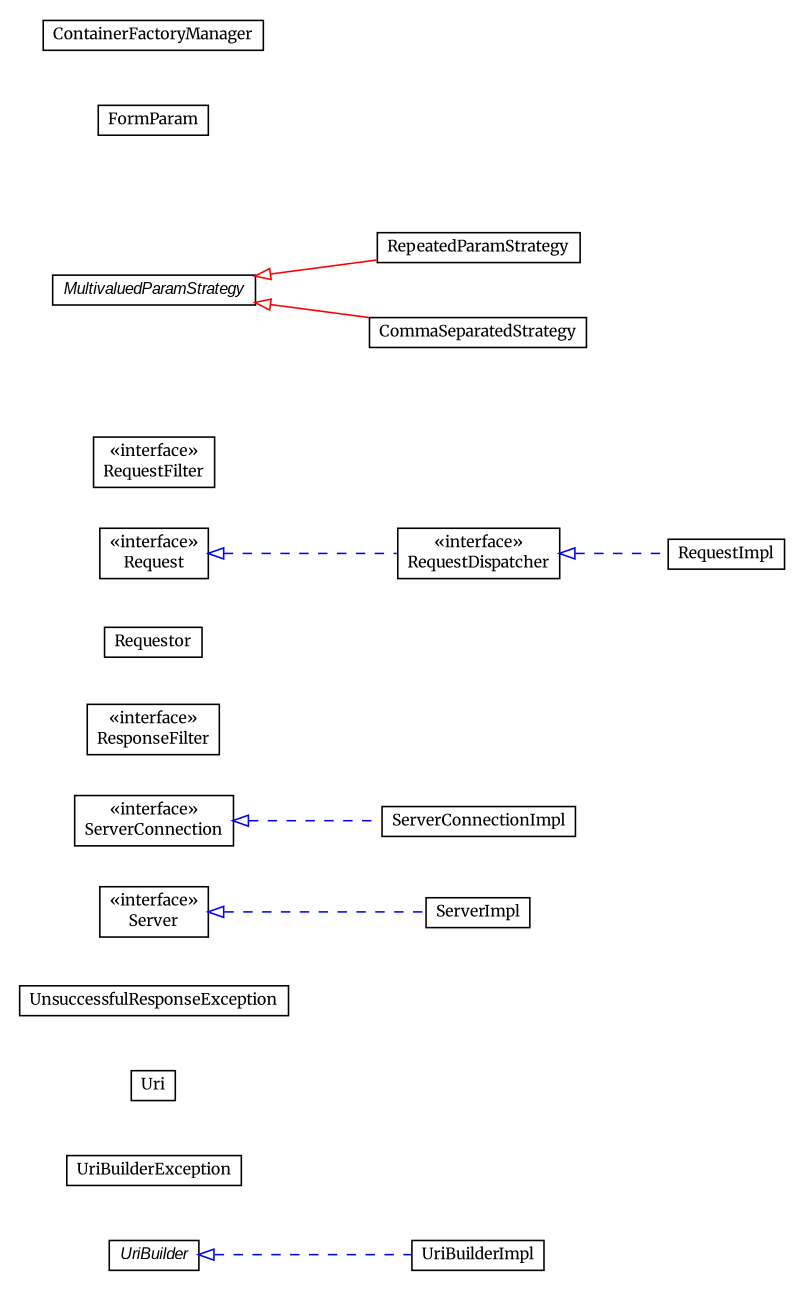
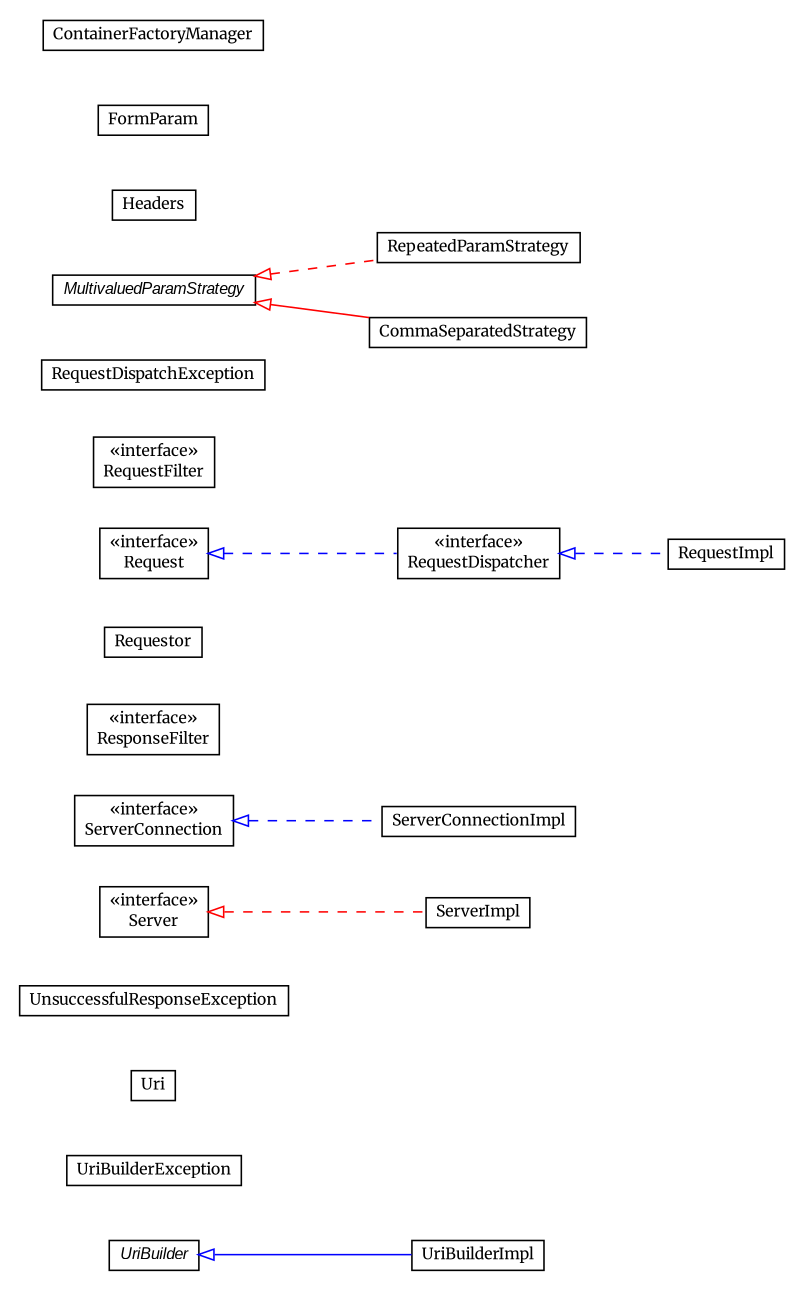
none -> (153, 204)
(324, 267) -> (324, 267)
none -> (153, 374)
(325, 912) -> (325, 912)
(313, 1255) -> (313, 1255)
